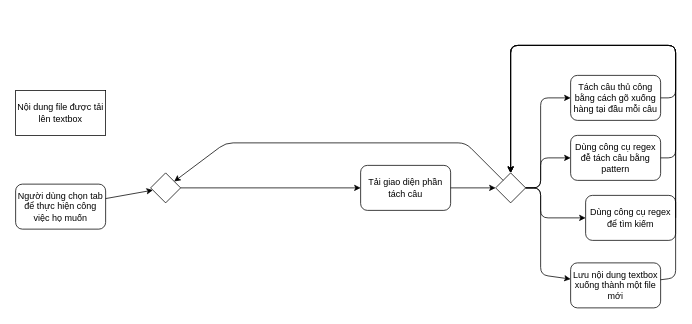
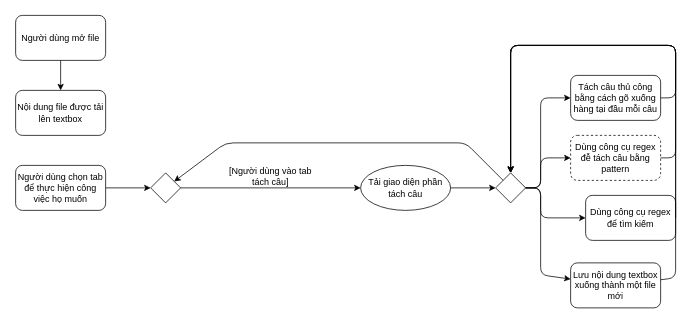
none -> (60, 38)
none -> (60, 72)
(60, 113) -> (60, 113)
(615, 158) -> (615, 158)
none -> (270, 177)
(405, 188) -> (405, 188)
(60, 207) -> (60, 188)
